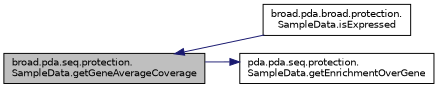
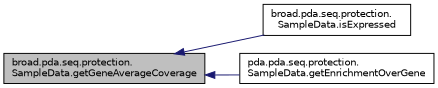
(337, 20) -> (337, 20)
(217, 62) -> (227, 75)
